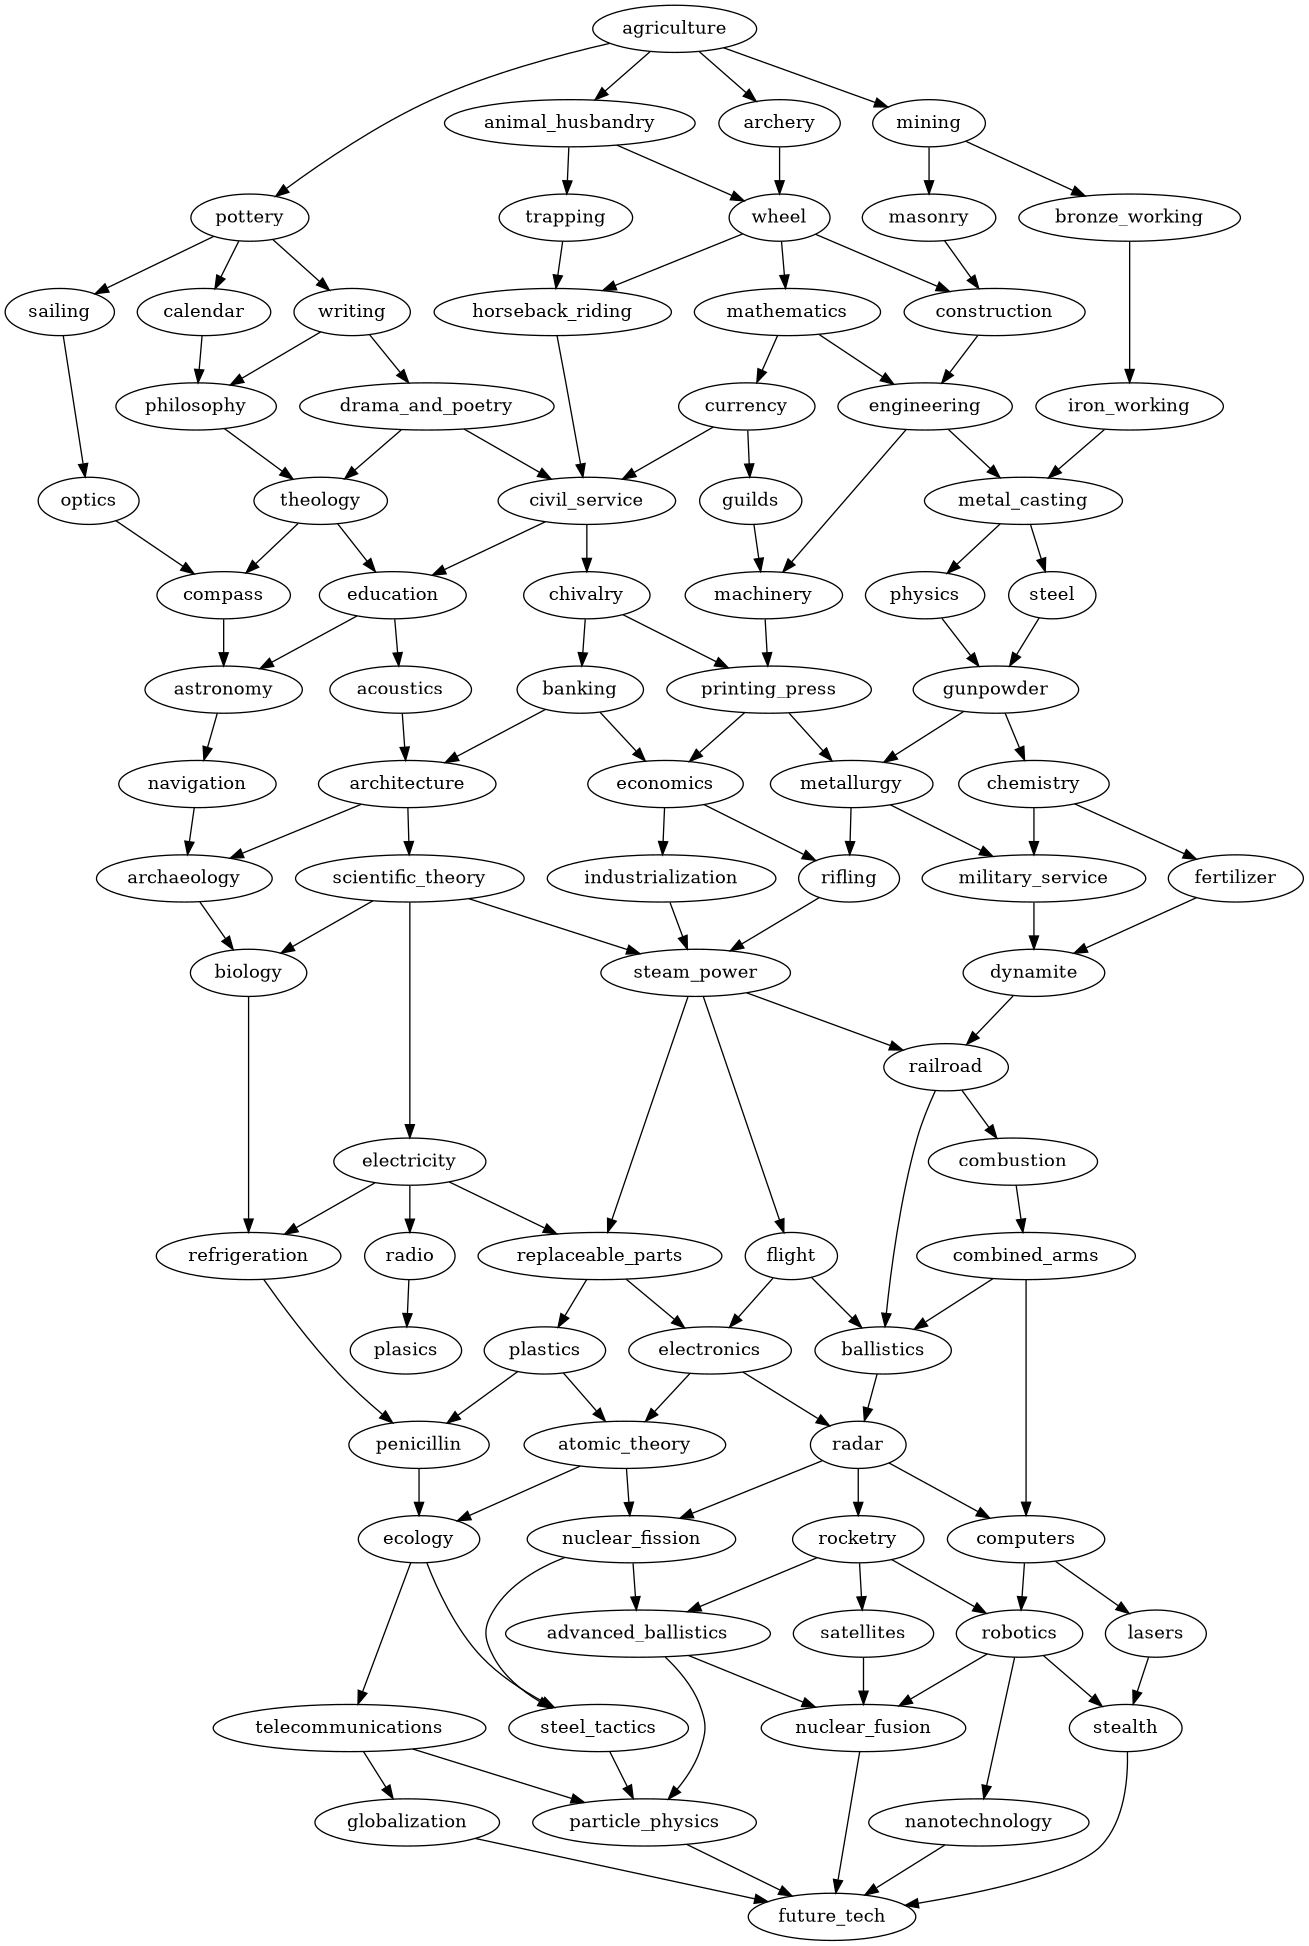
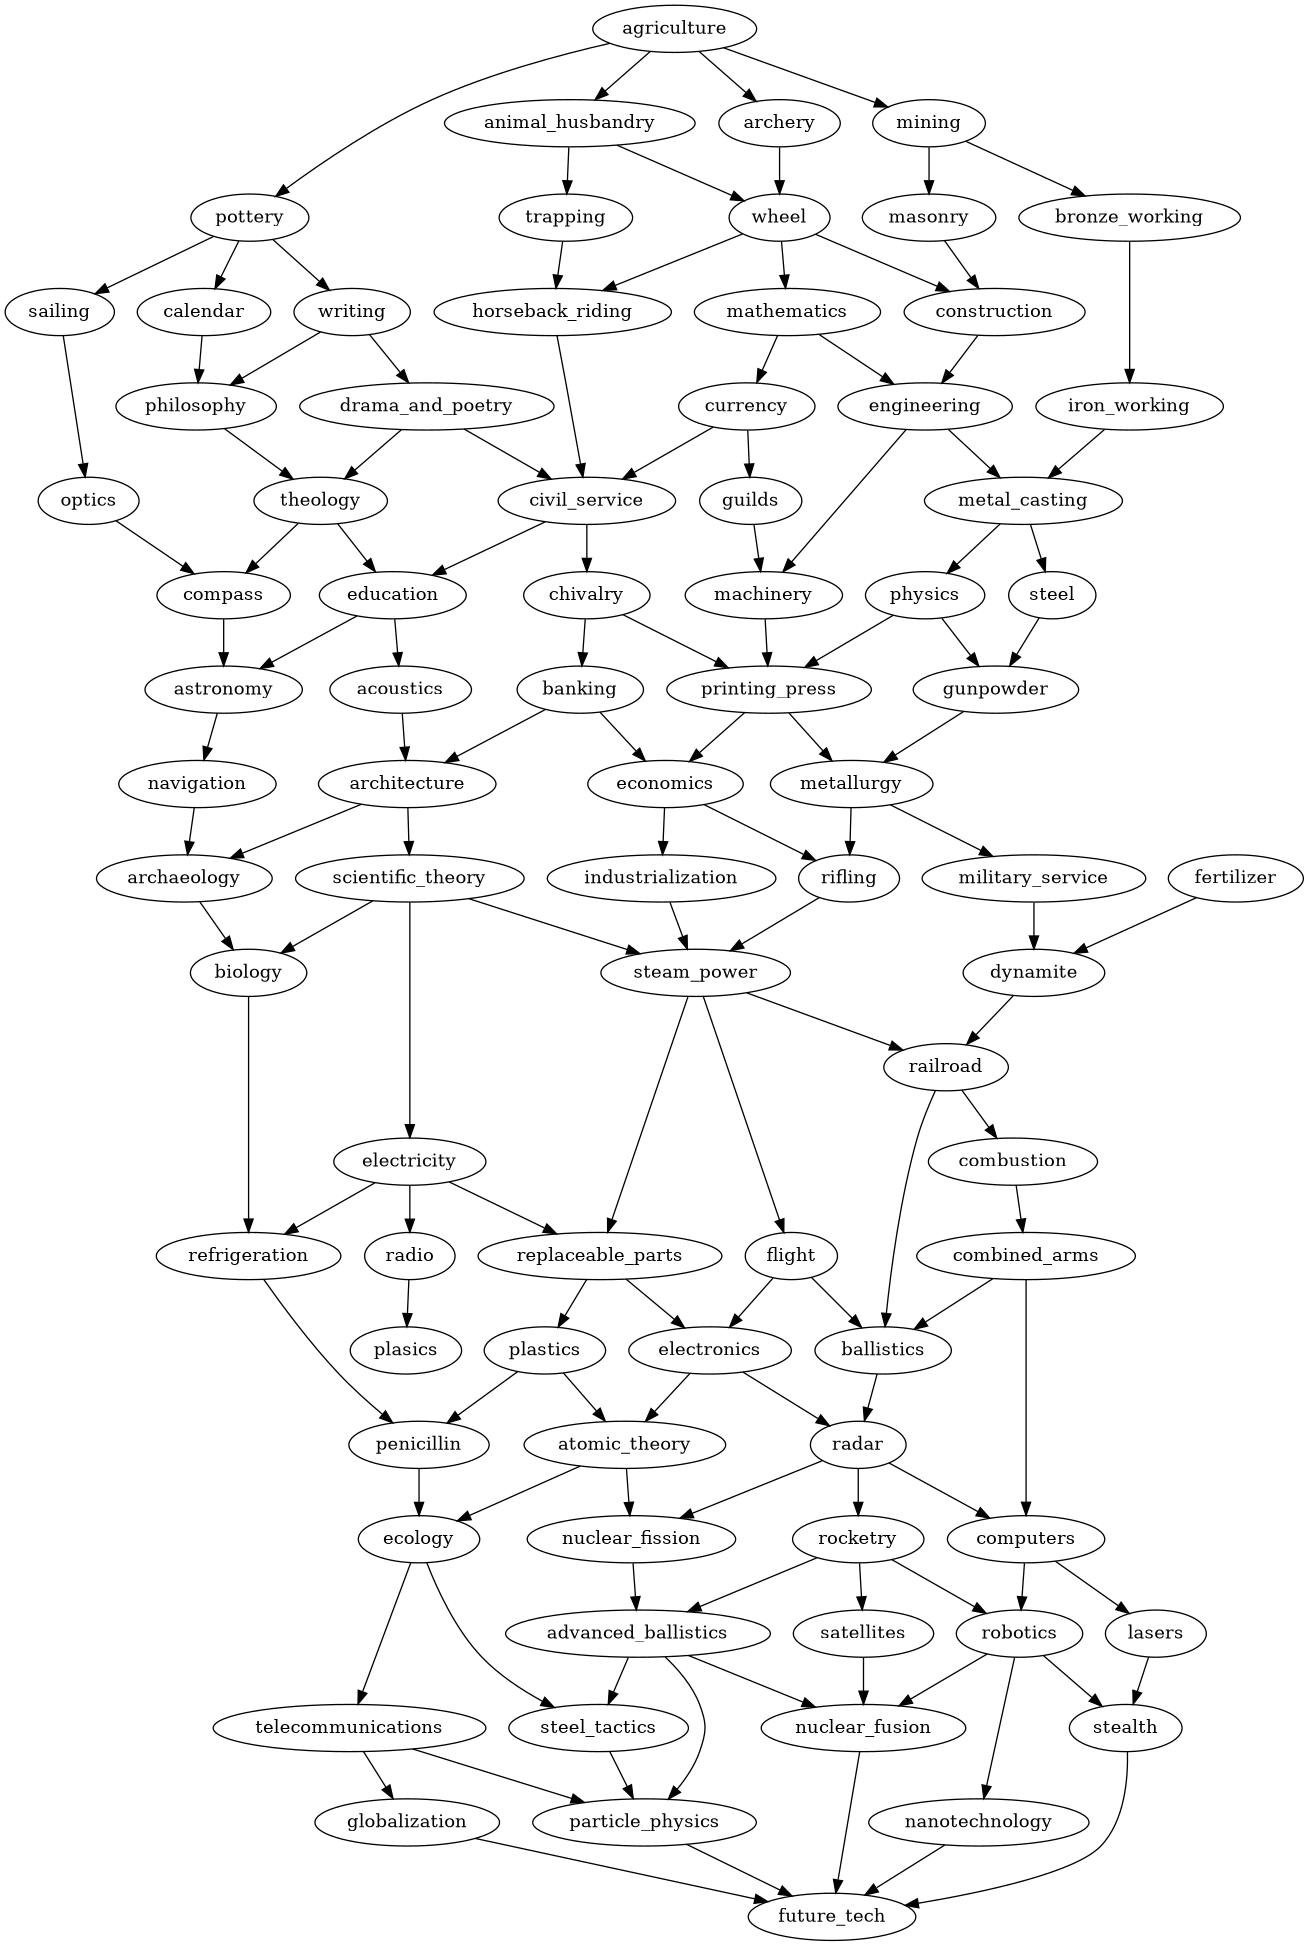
none -> (855, 638)
(1034, 784) -> none
(488, 1621) -> (621, 1675)
